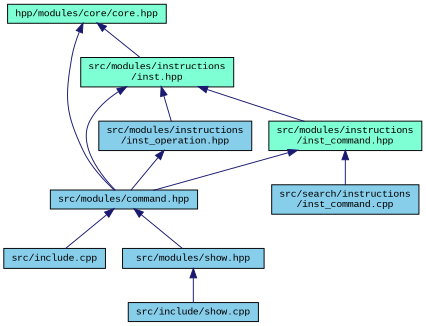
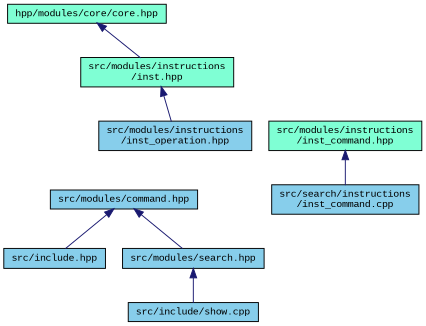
(256, 106) -> none
(70, 117) -> none
(87, 139) -> none
(221, 172) -> none
(144, 174) -> none
(55, 258) -> (55, 258)
(193, 258) -> (193, 258)
